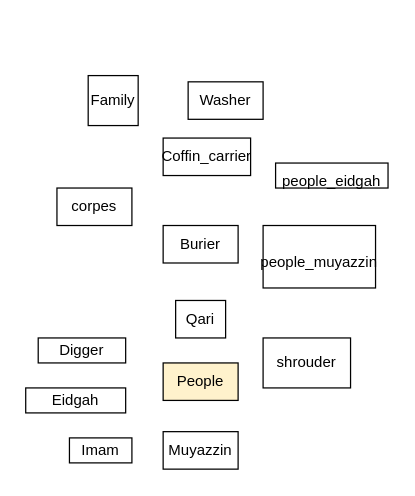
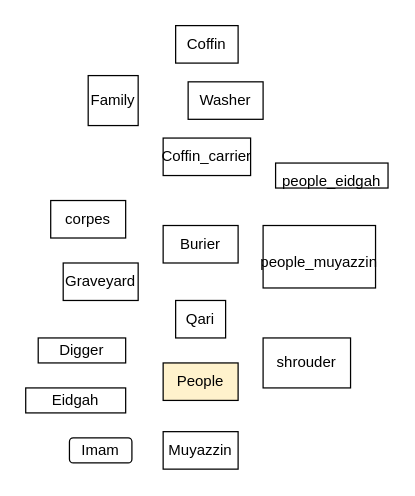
none -> (207, 44)
(94, 207) -> (88, 219)
none -> (101, 282)
(101, 451) -> (101, 451)
